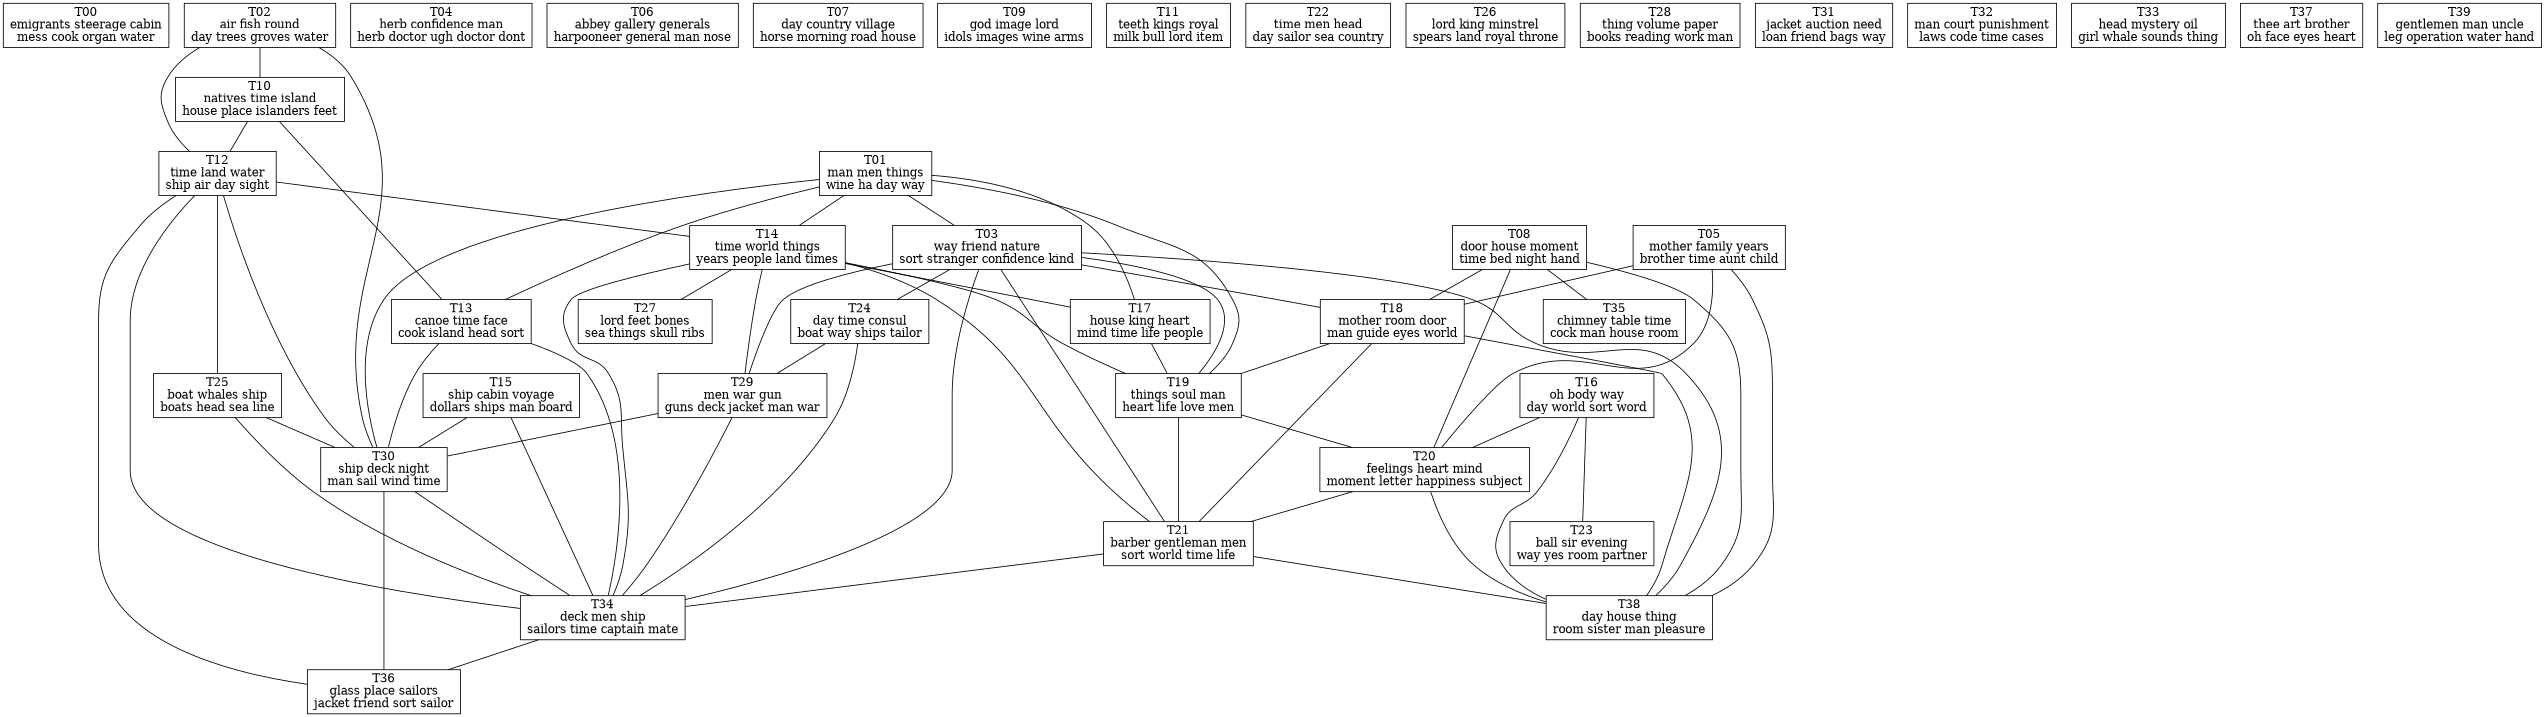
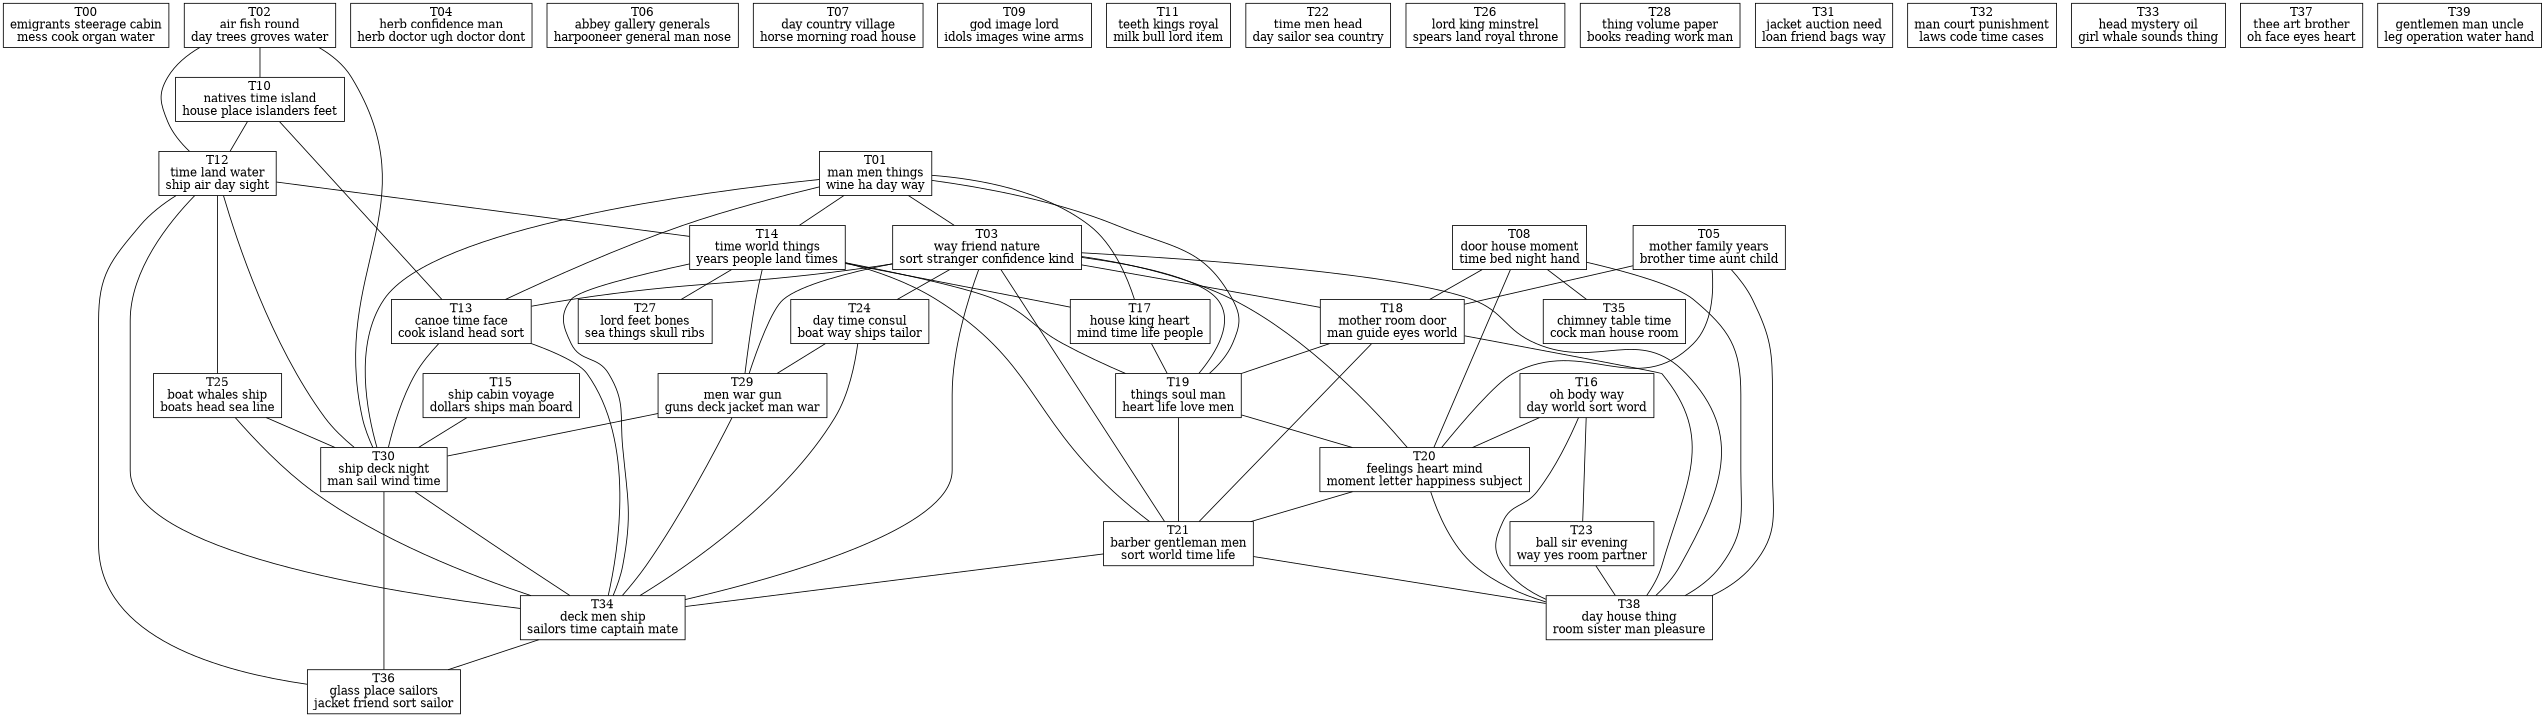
none -> (721, 283)
none -> (1264, 318)
(552, 507) -> none
none -> (1606, 581)
